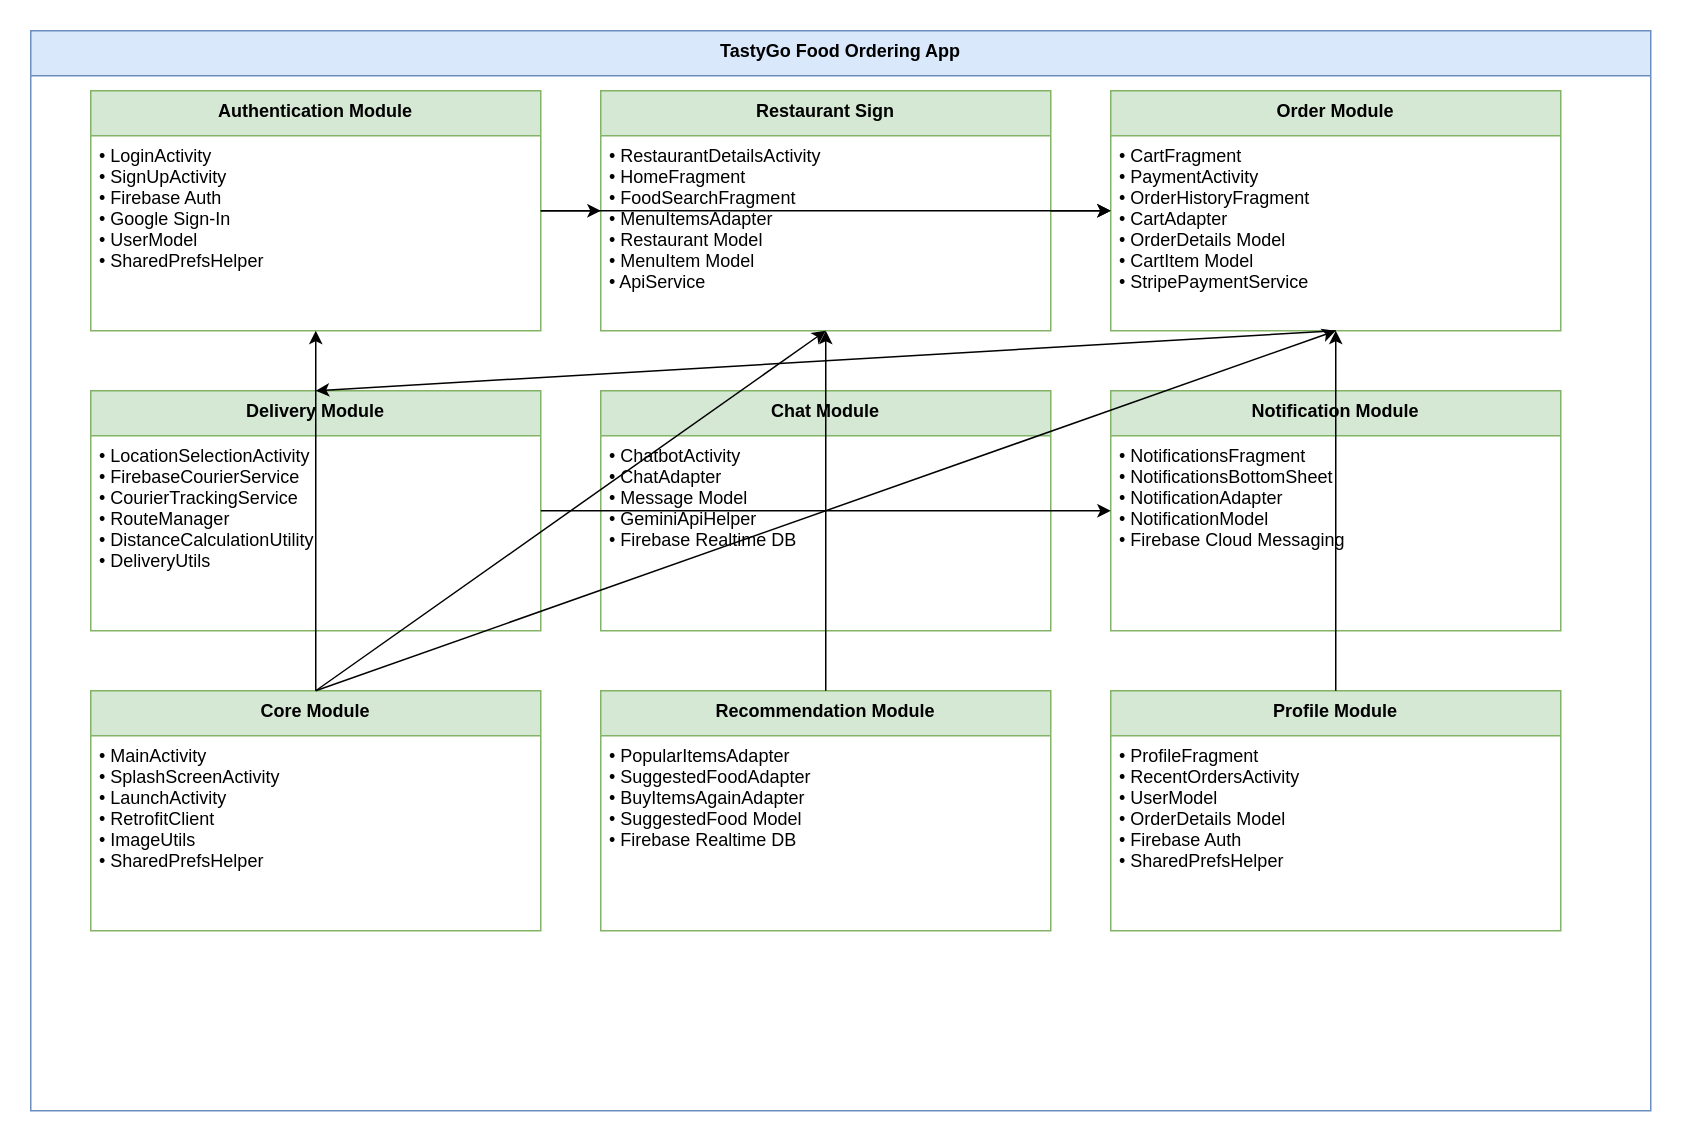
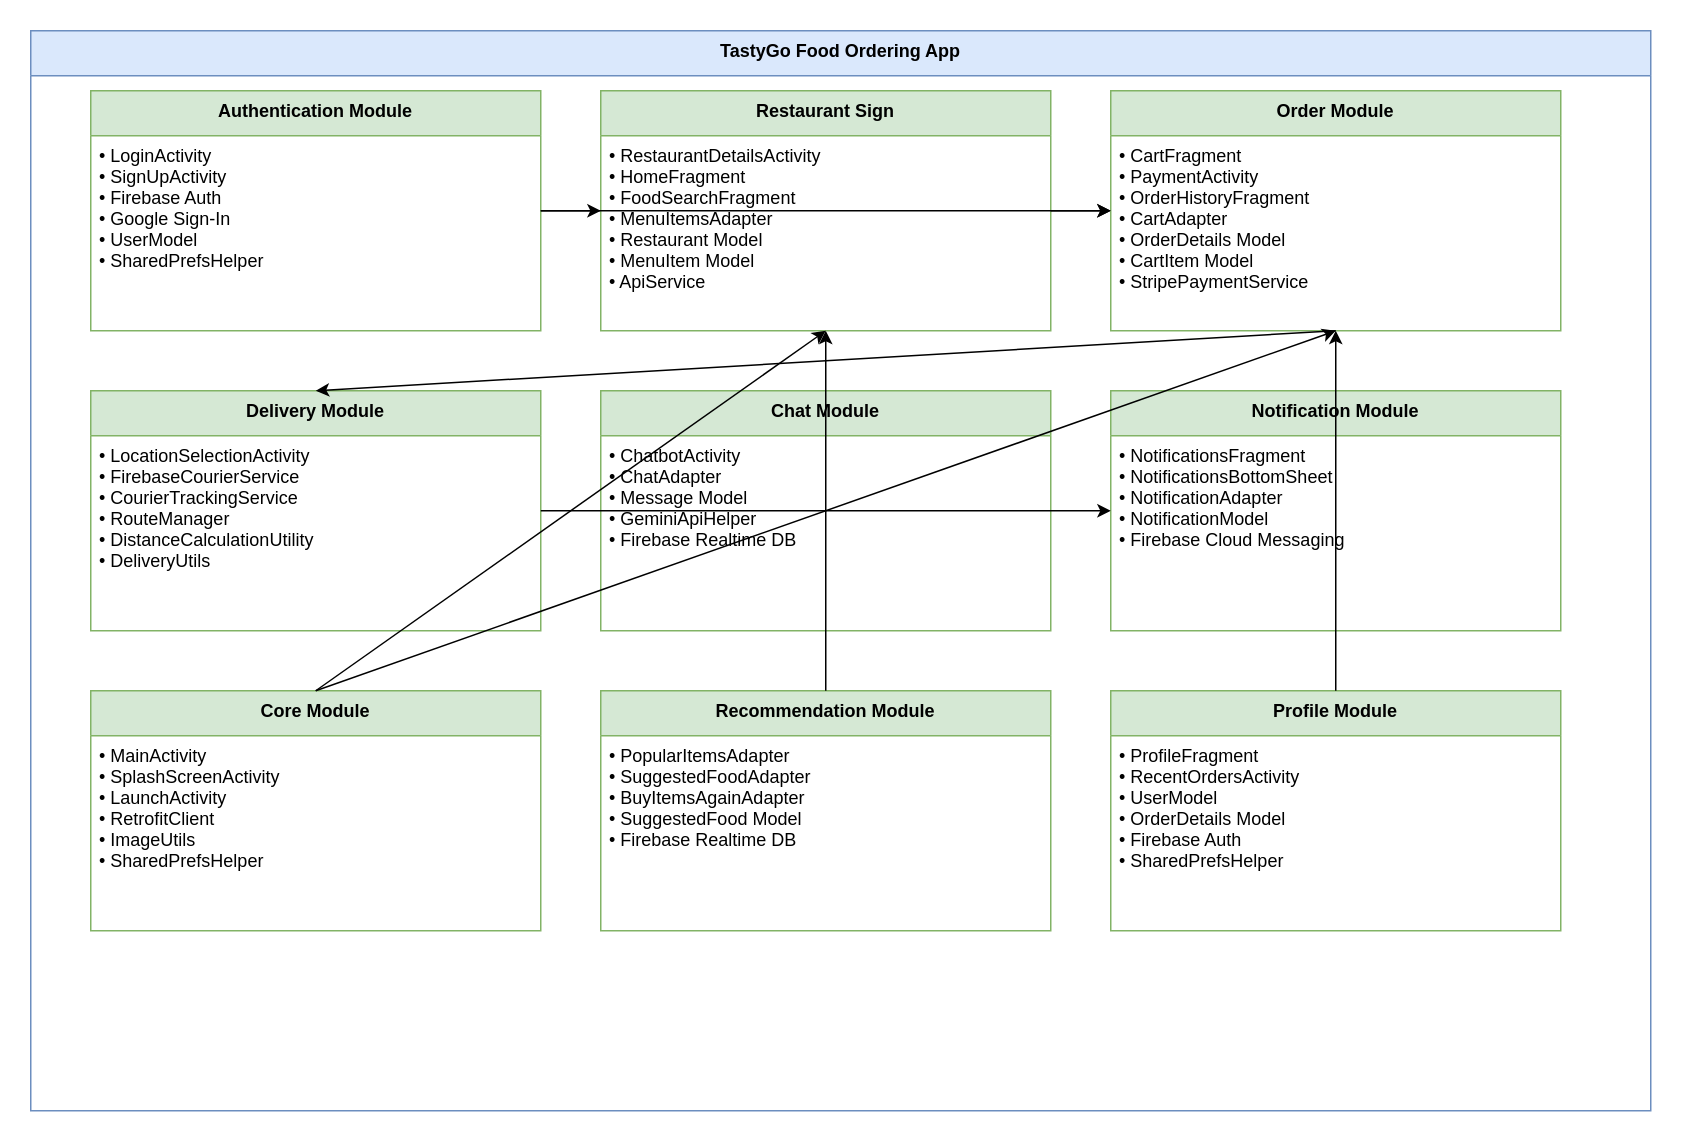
(316, 514) -> none
